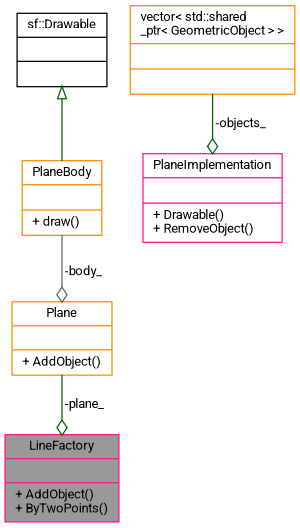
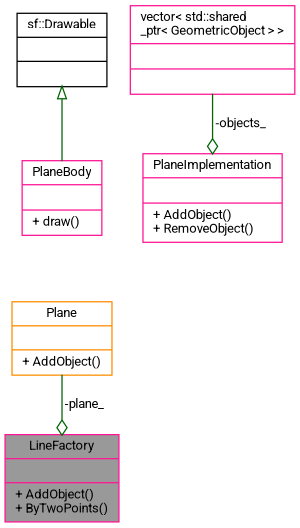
(213, 50) -> (213, 50)
(62, 198) -> (62, 198)
(189, 215) -> (193, 215)
(62, 261) -> none
